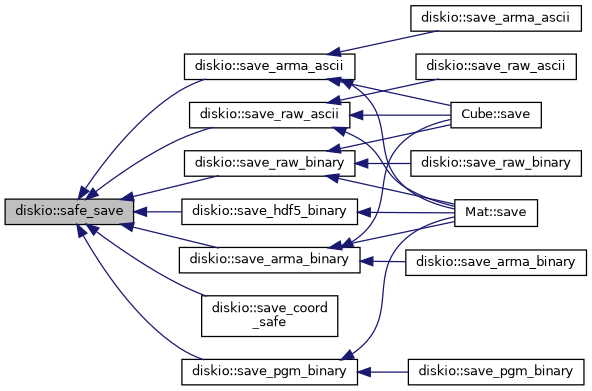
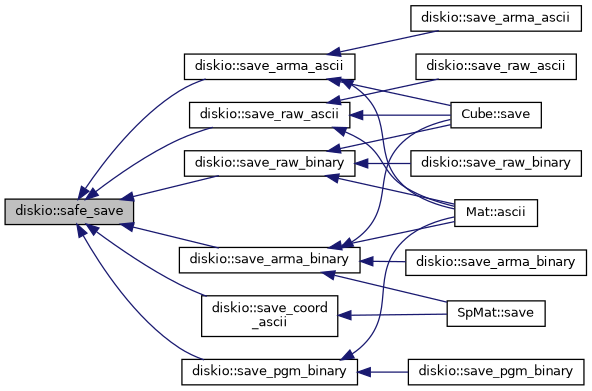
(270, 212) -> none
(496, 213) -> (496, 213)
none -> (496, 314)
(270, 316) -> (270, 316)
